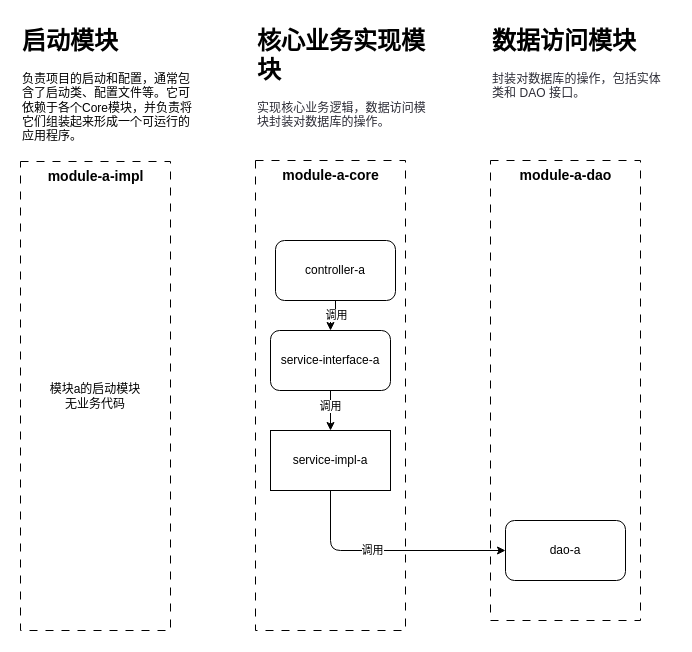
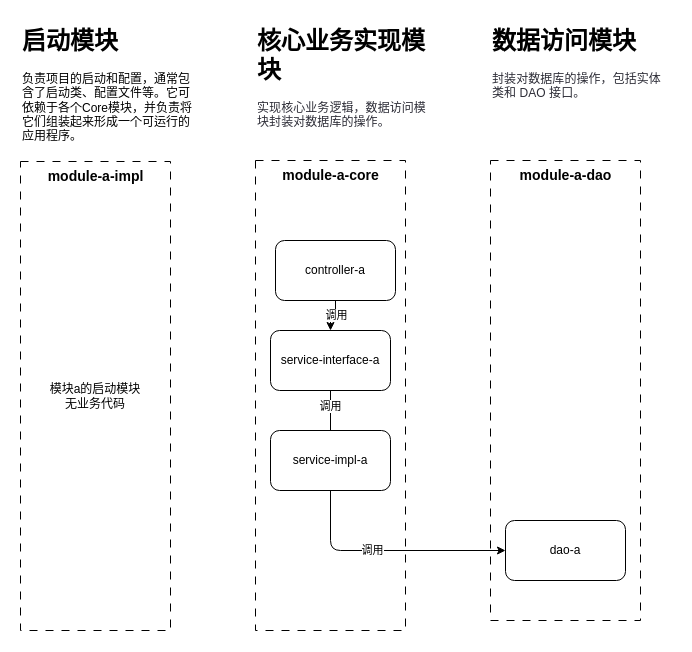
(331, 422) -> (331, 425)
(331, 461) -> (331, 461)
